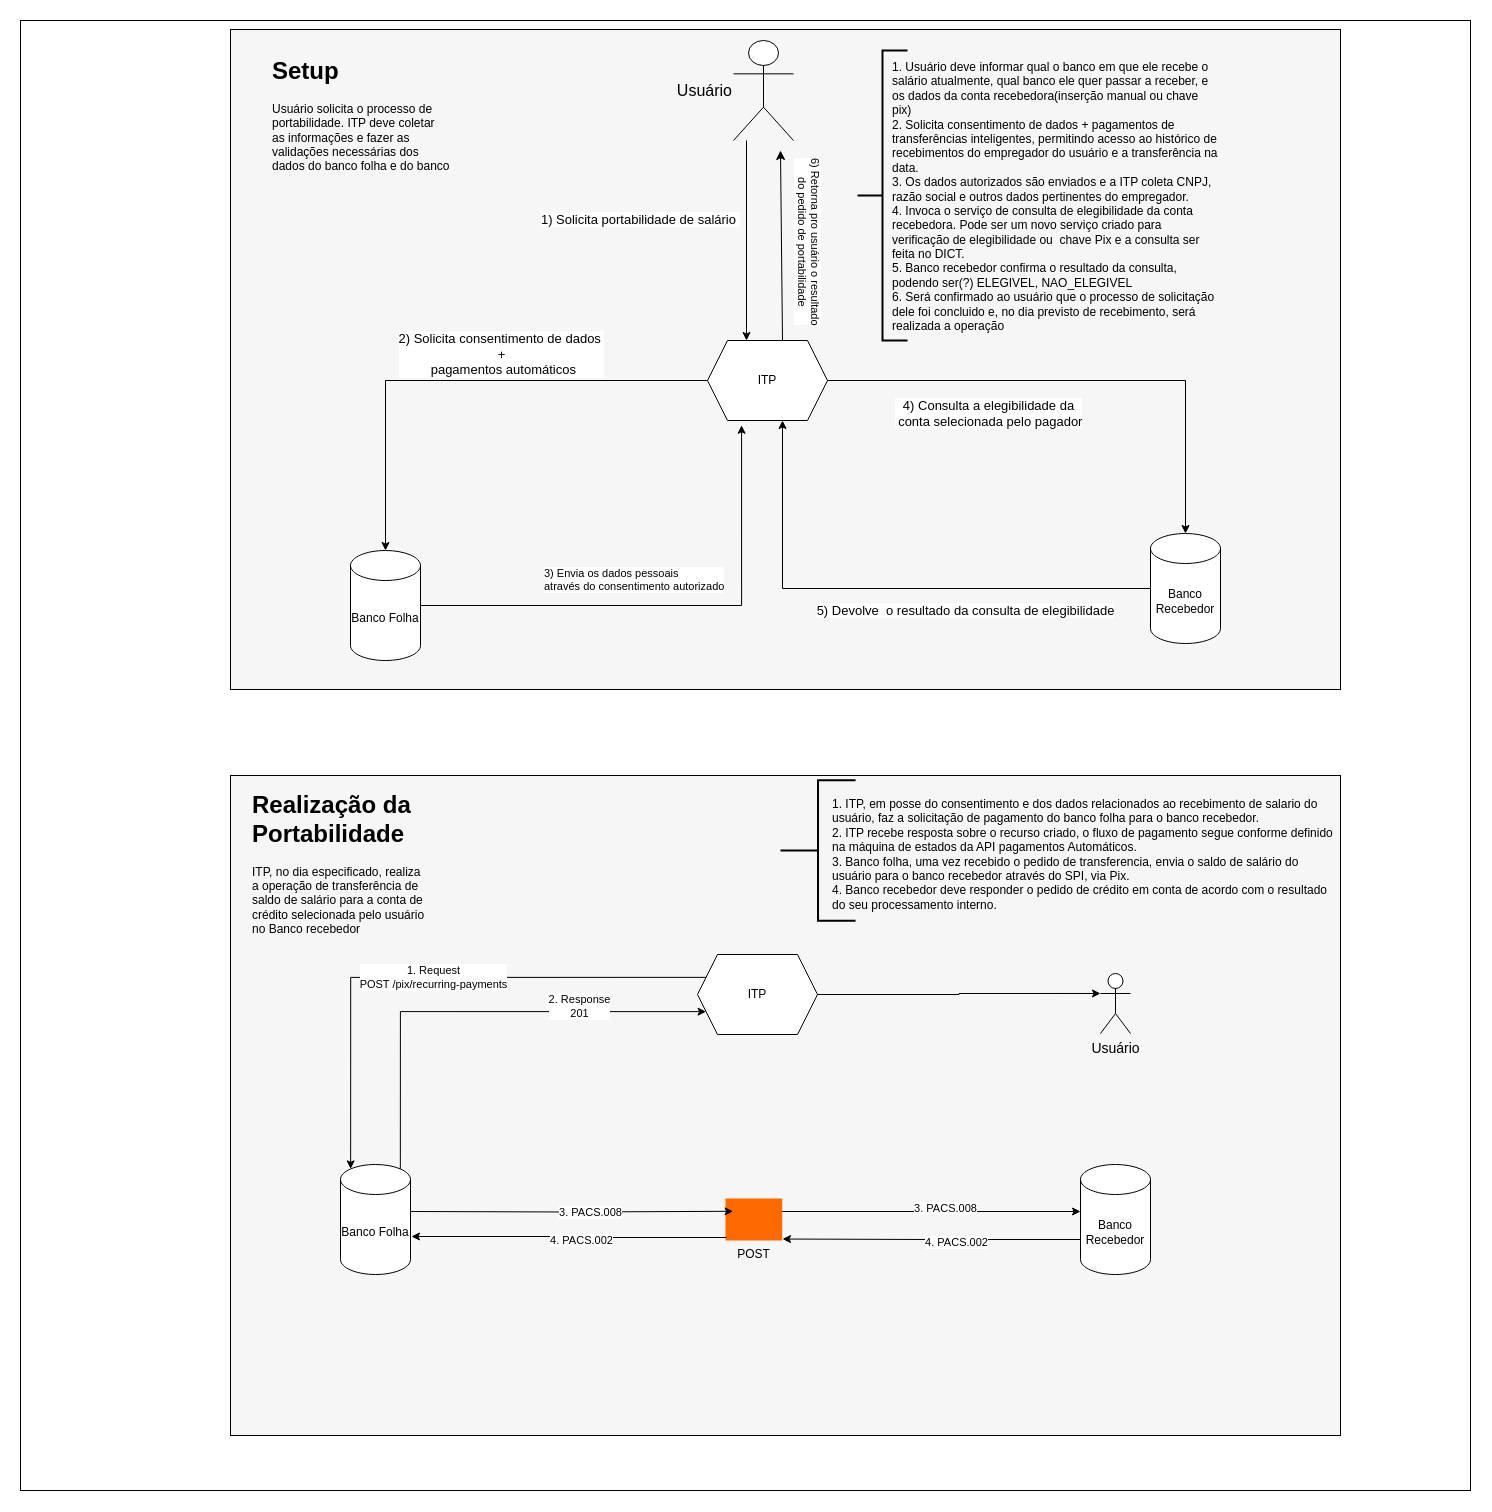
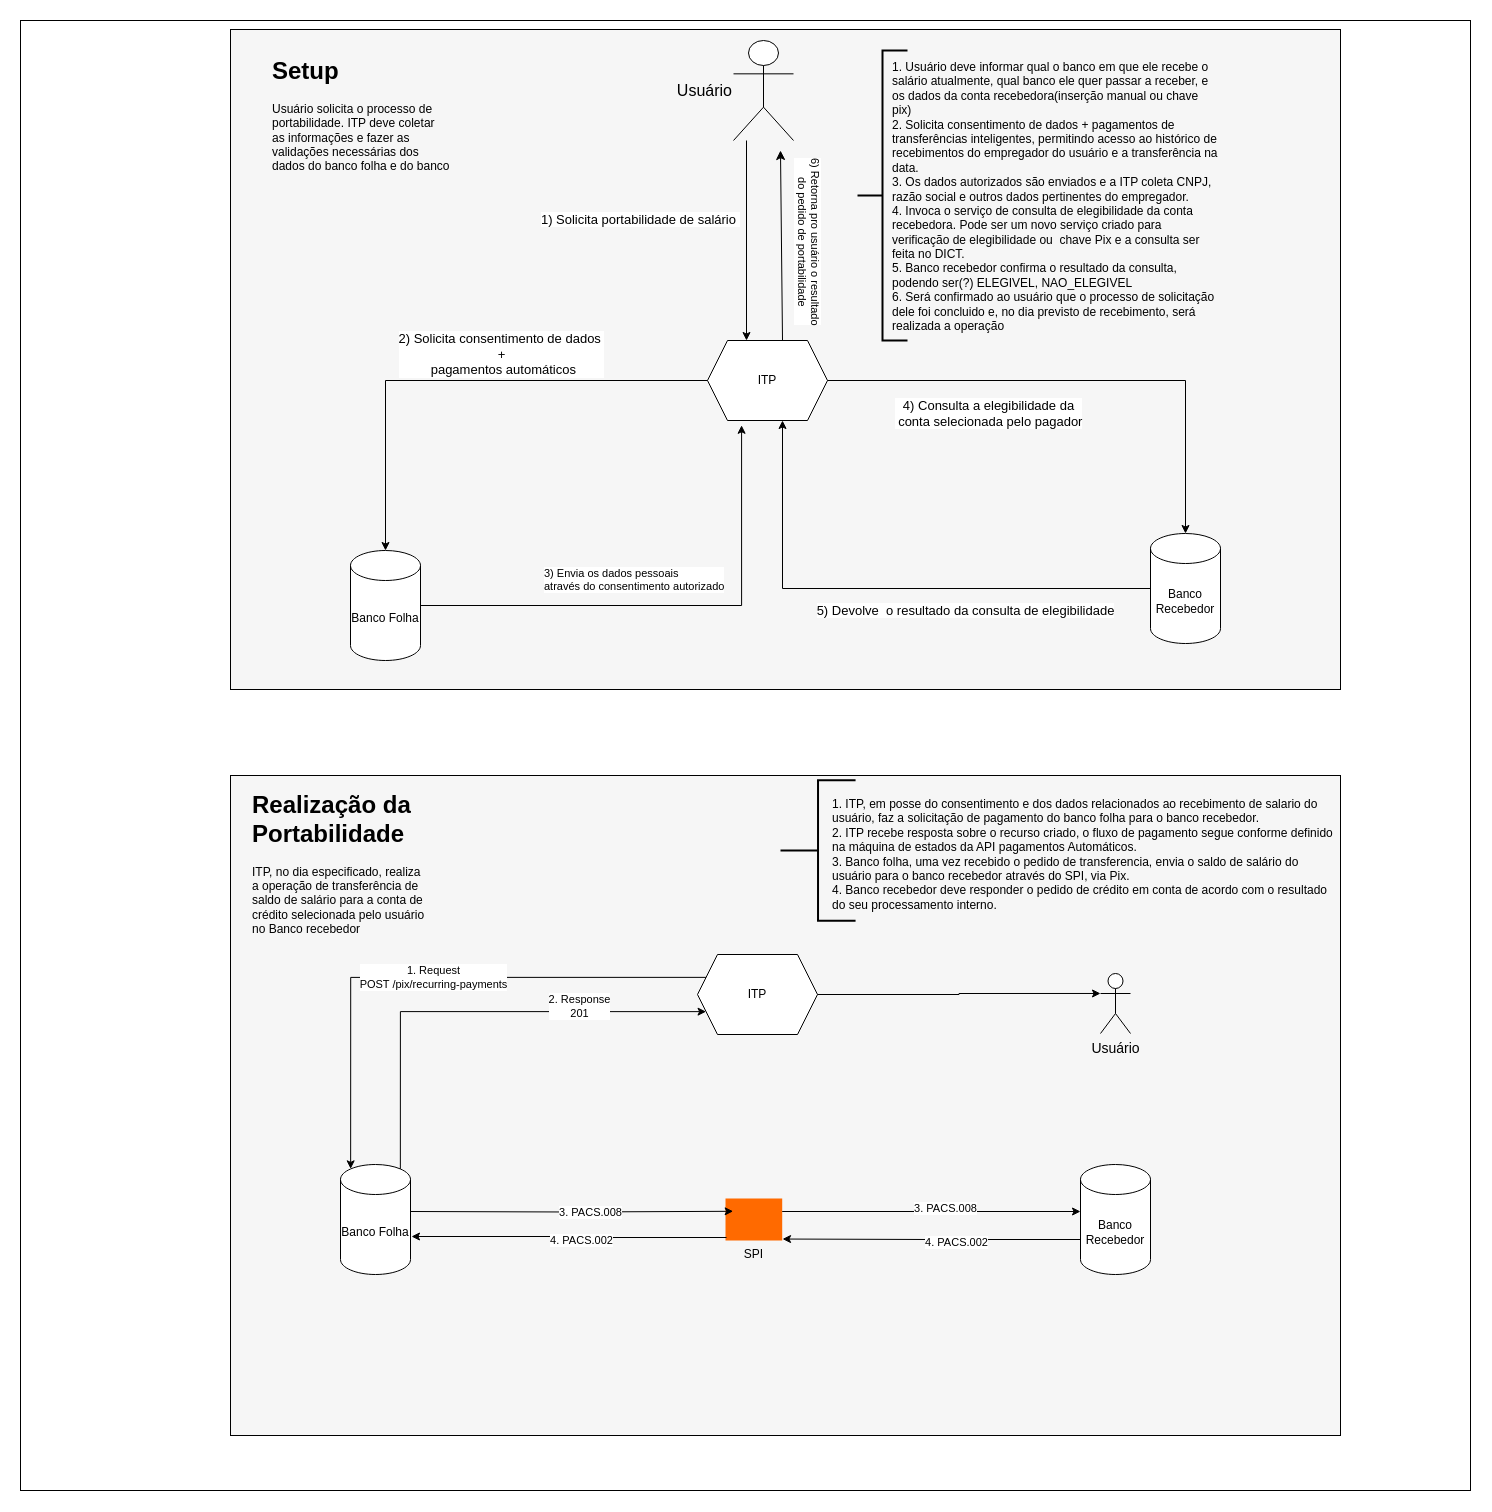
(754, 1255) -> (754, 1255)
